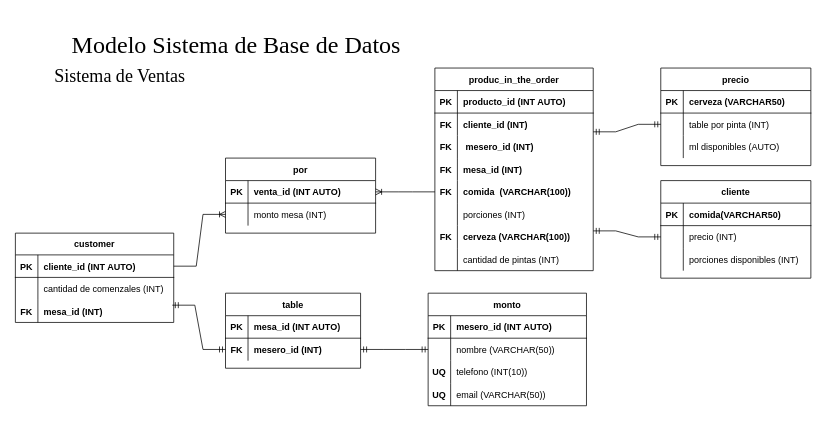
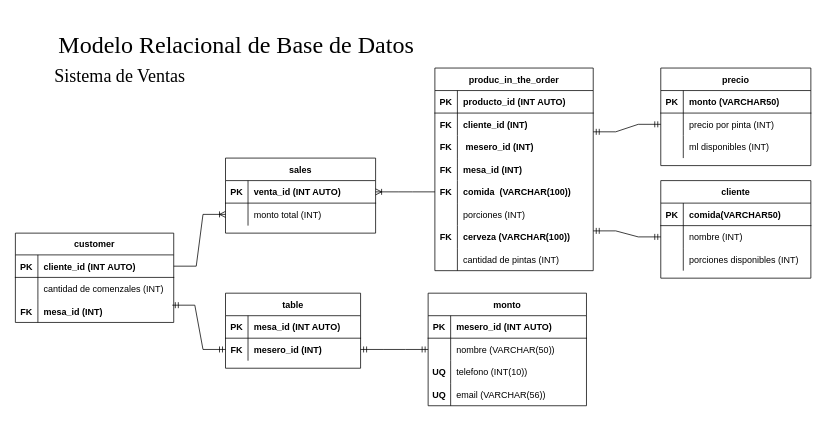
(236, 45) -> (236, 45)
(735, 102) -> (730, 102)
(736, 125) -> (738, 125)
(734, 147) -> (732, 147)
(300, 170) -> (300, 170)
(291, 215) -> (293, 215)
(716, 237) -> (718, 237)
(500, 395) -> (500, 395)
